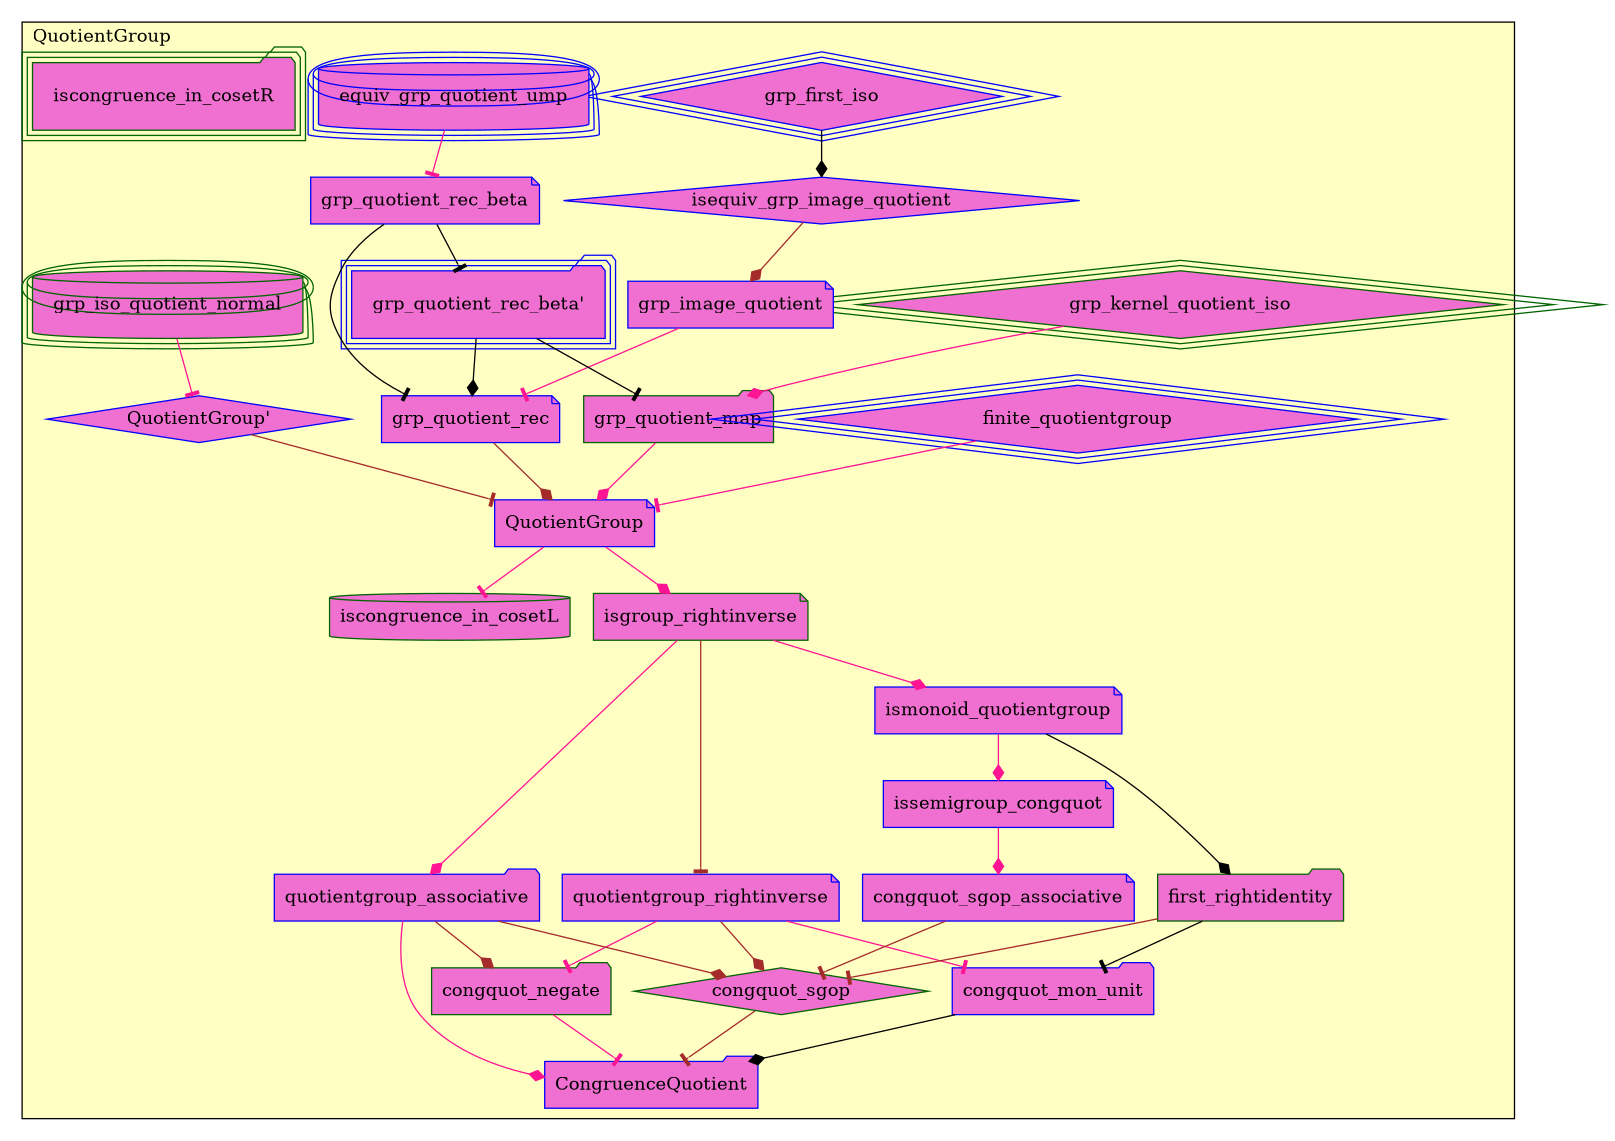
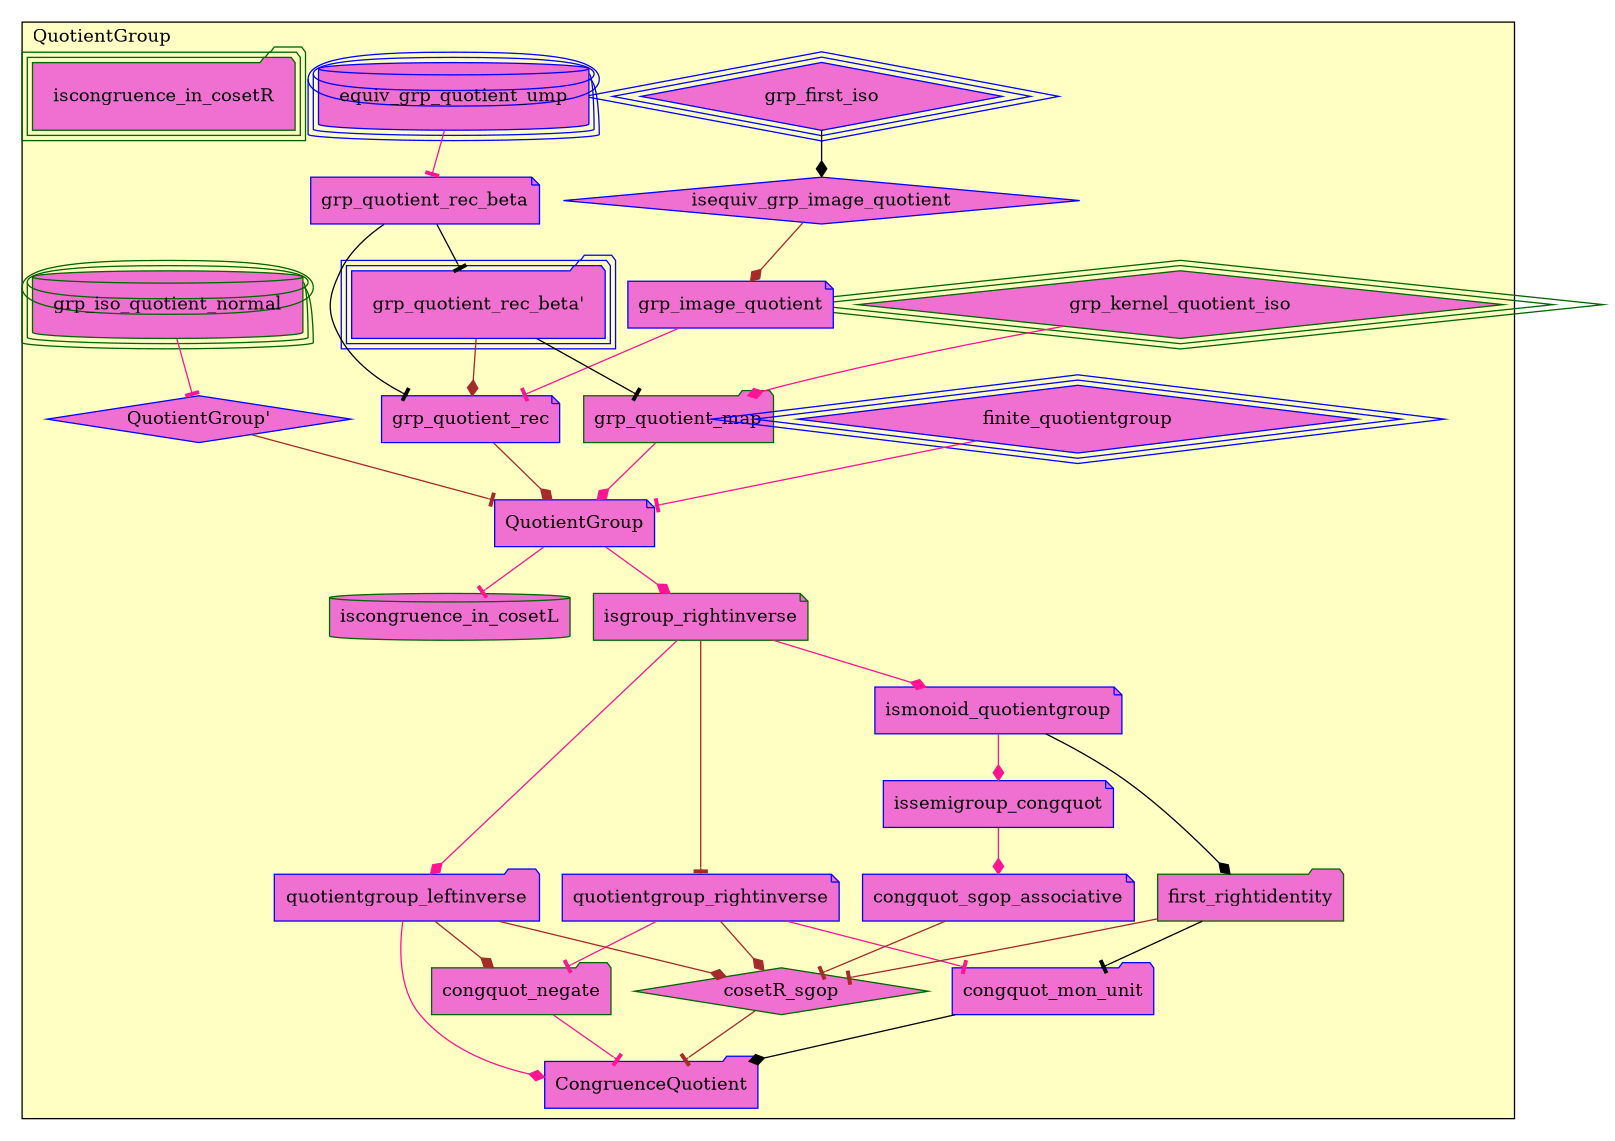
(475, 359) -> (475, 359)
(407, 898) -> (407, 898)
(781, 991) -> (781, 991)
